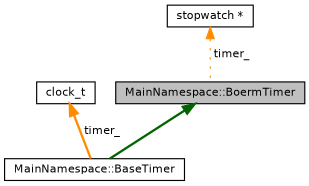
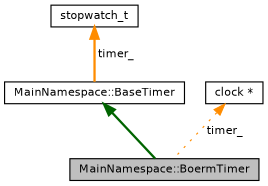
(210, 16) -> (234, 93)
(66, 93) -> (95, 16)
(147, 134) -> (134, 136)
